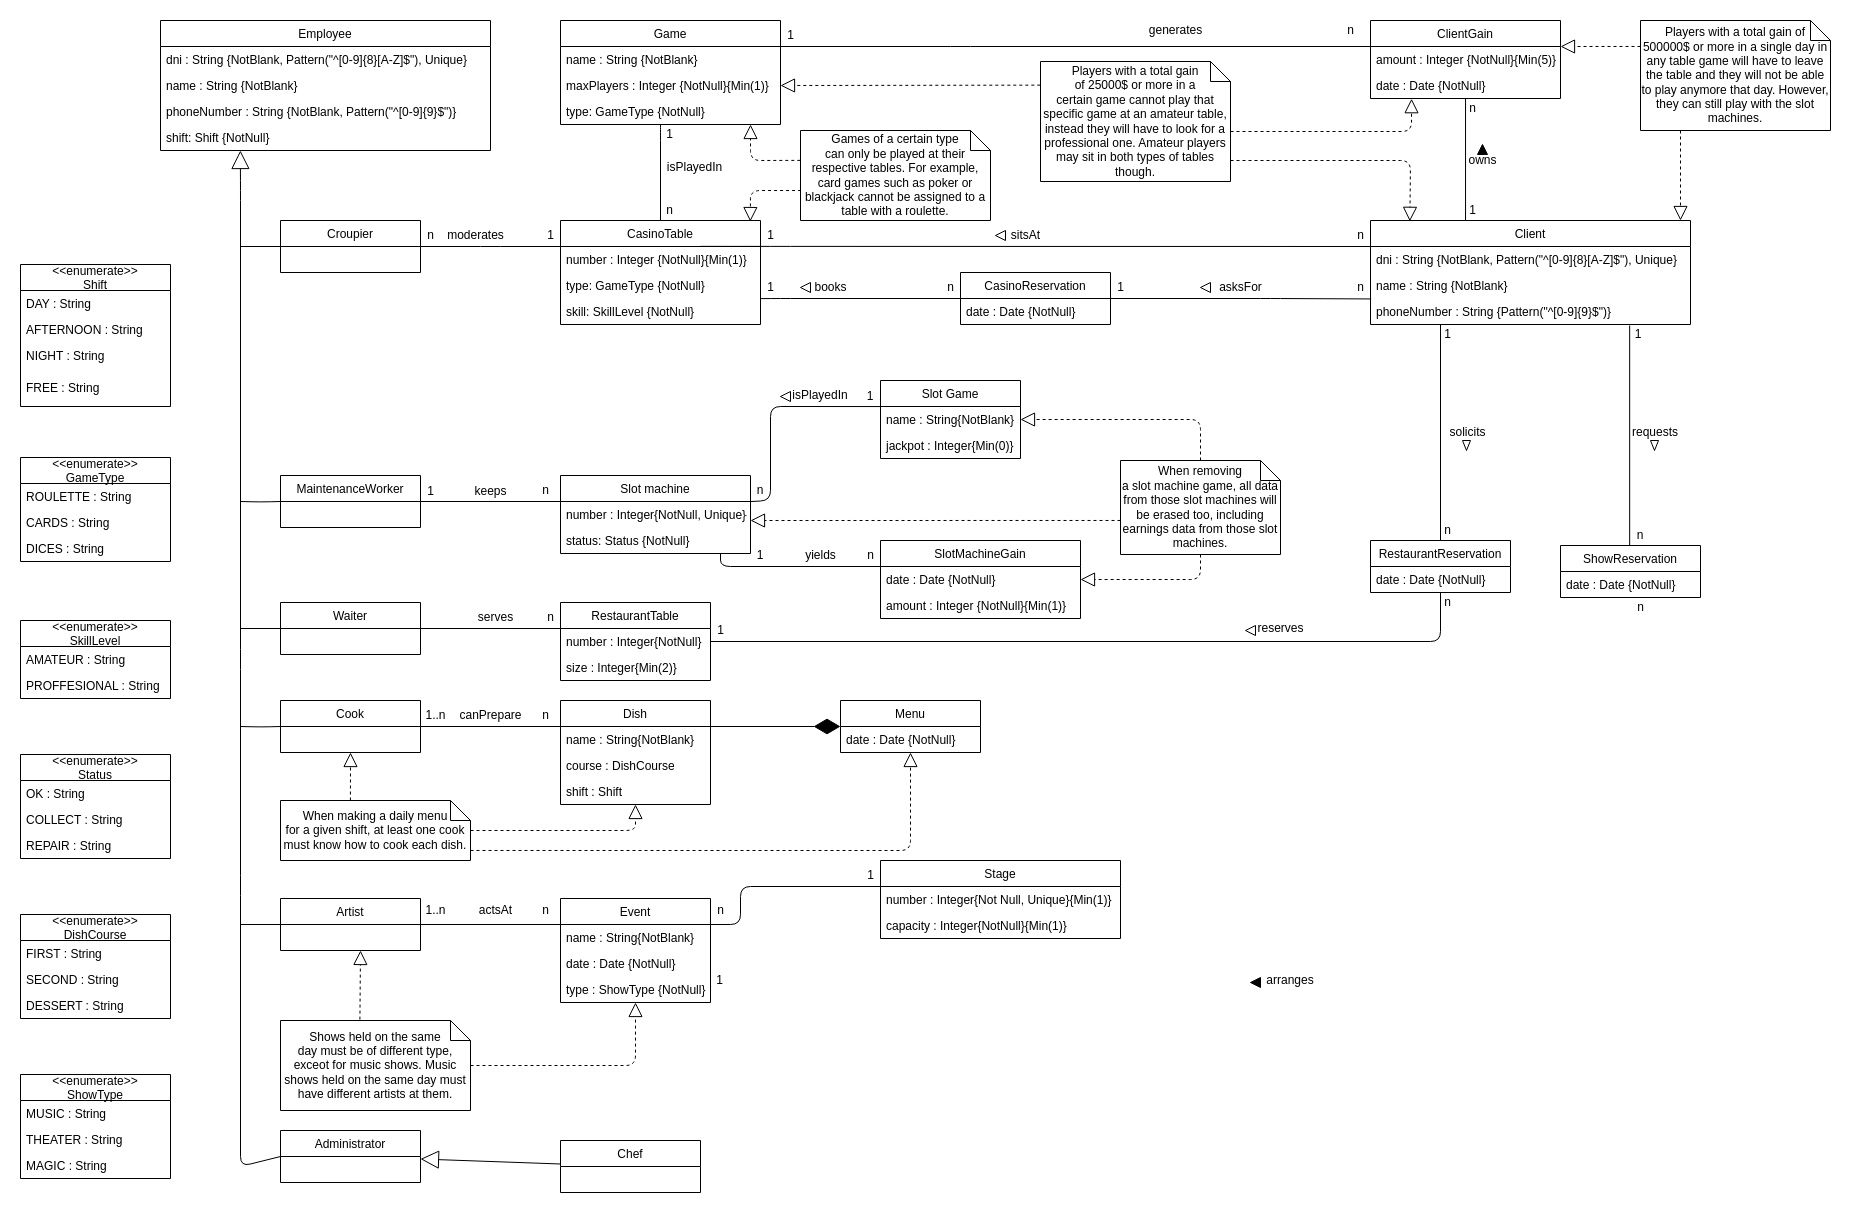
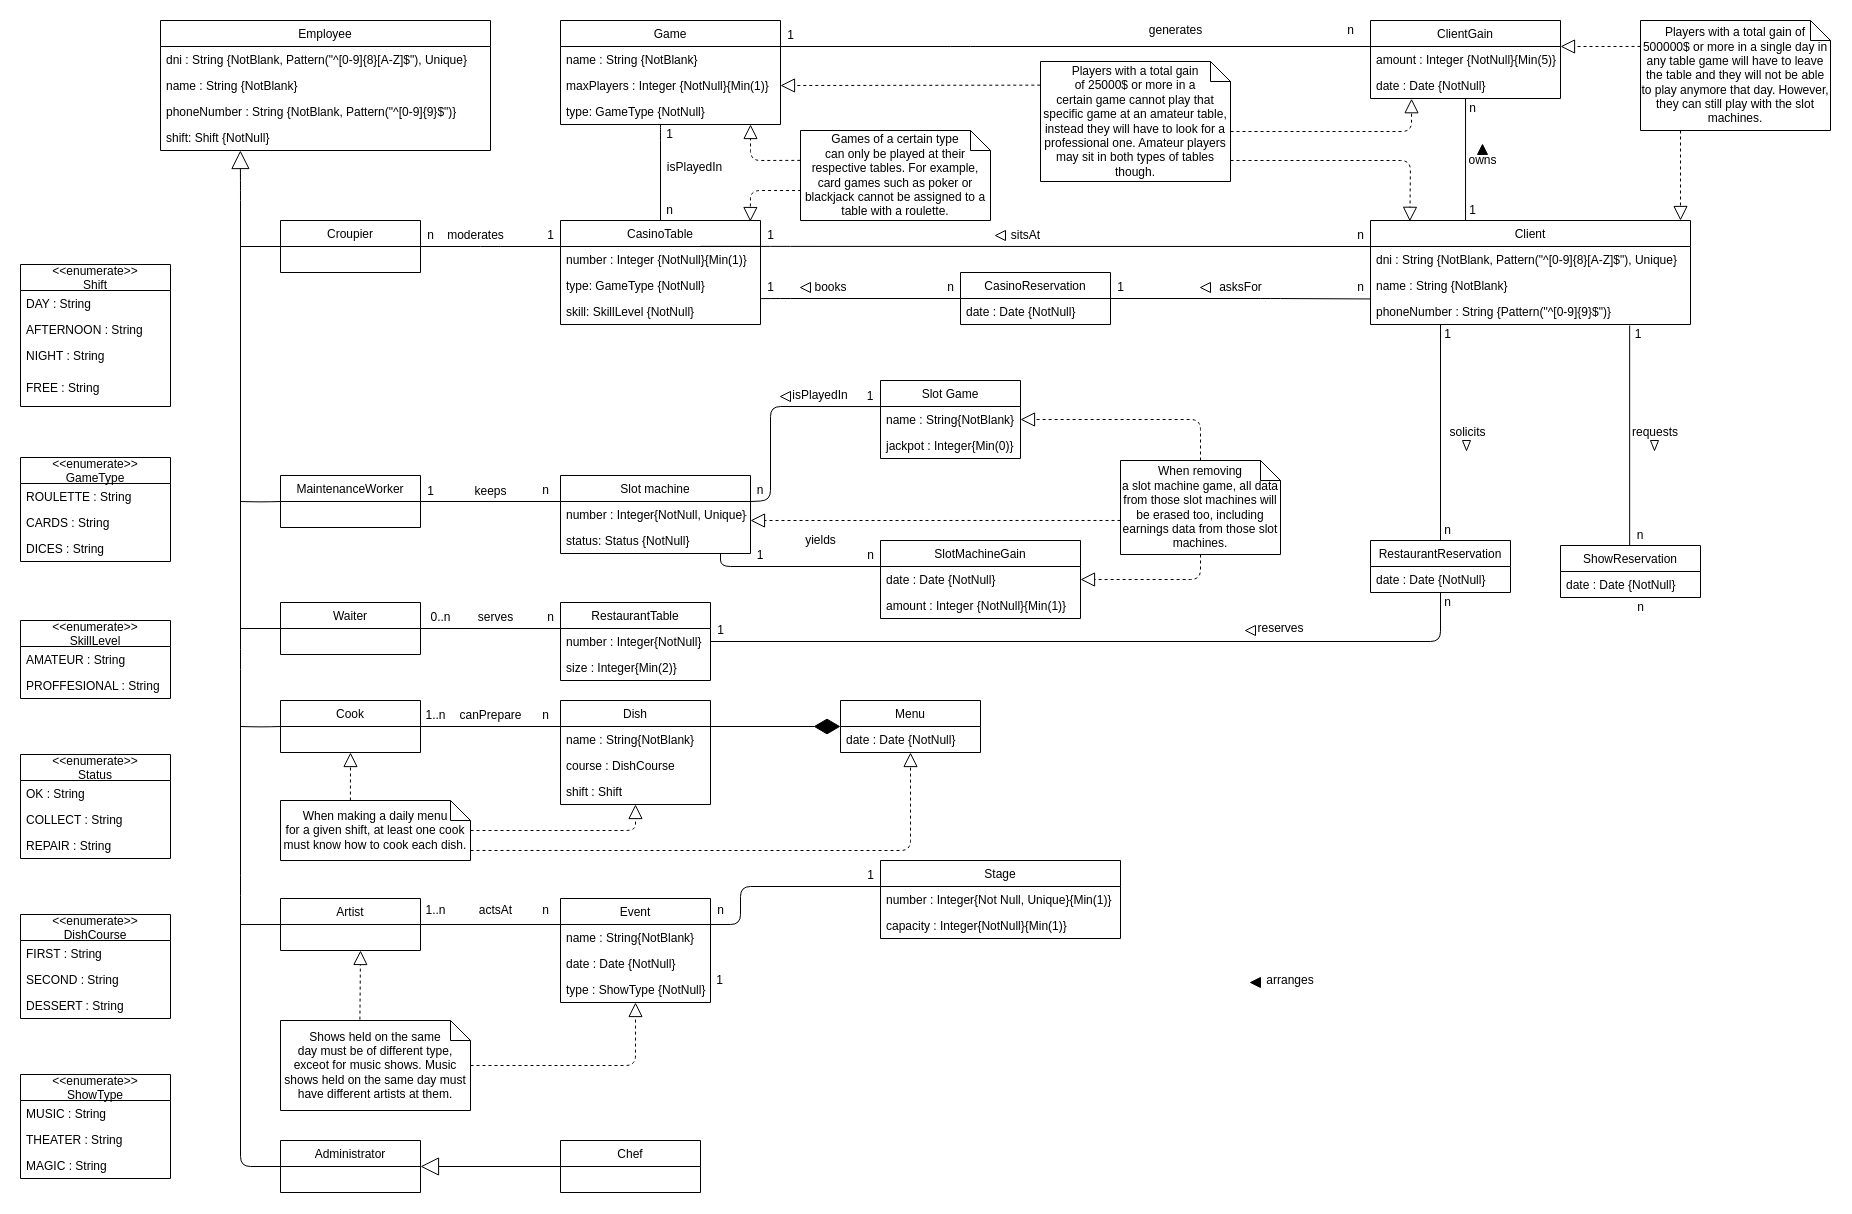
(821, 556) -> (821, 541)
none -> (441, 618)
(351, 1157) -> (351, 1167)
